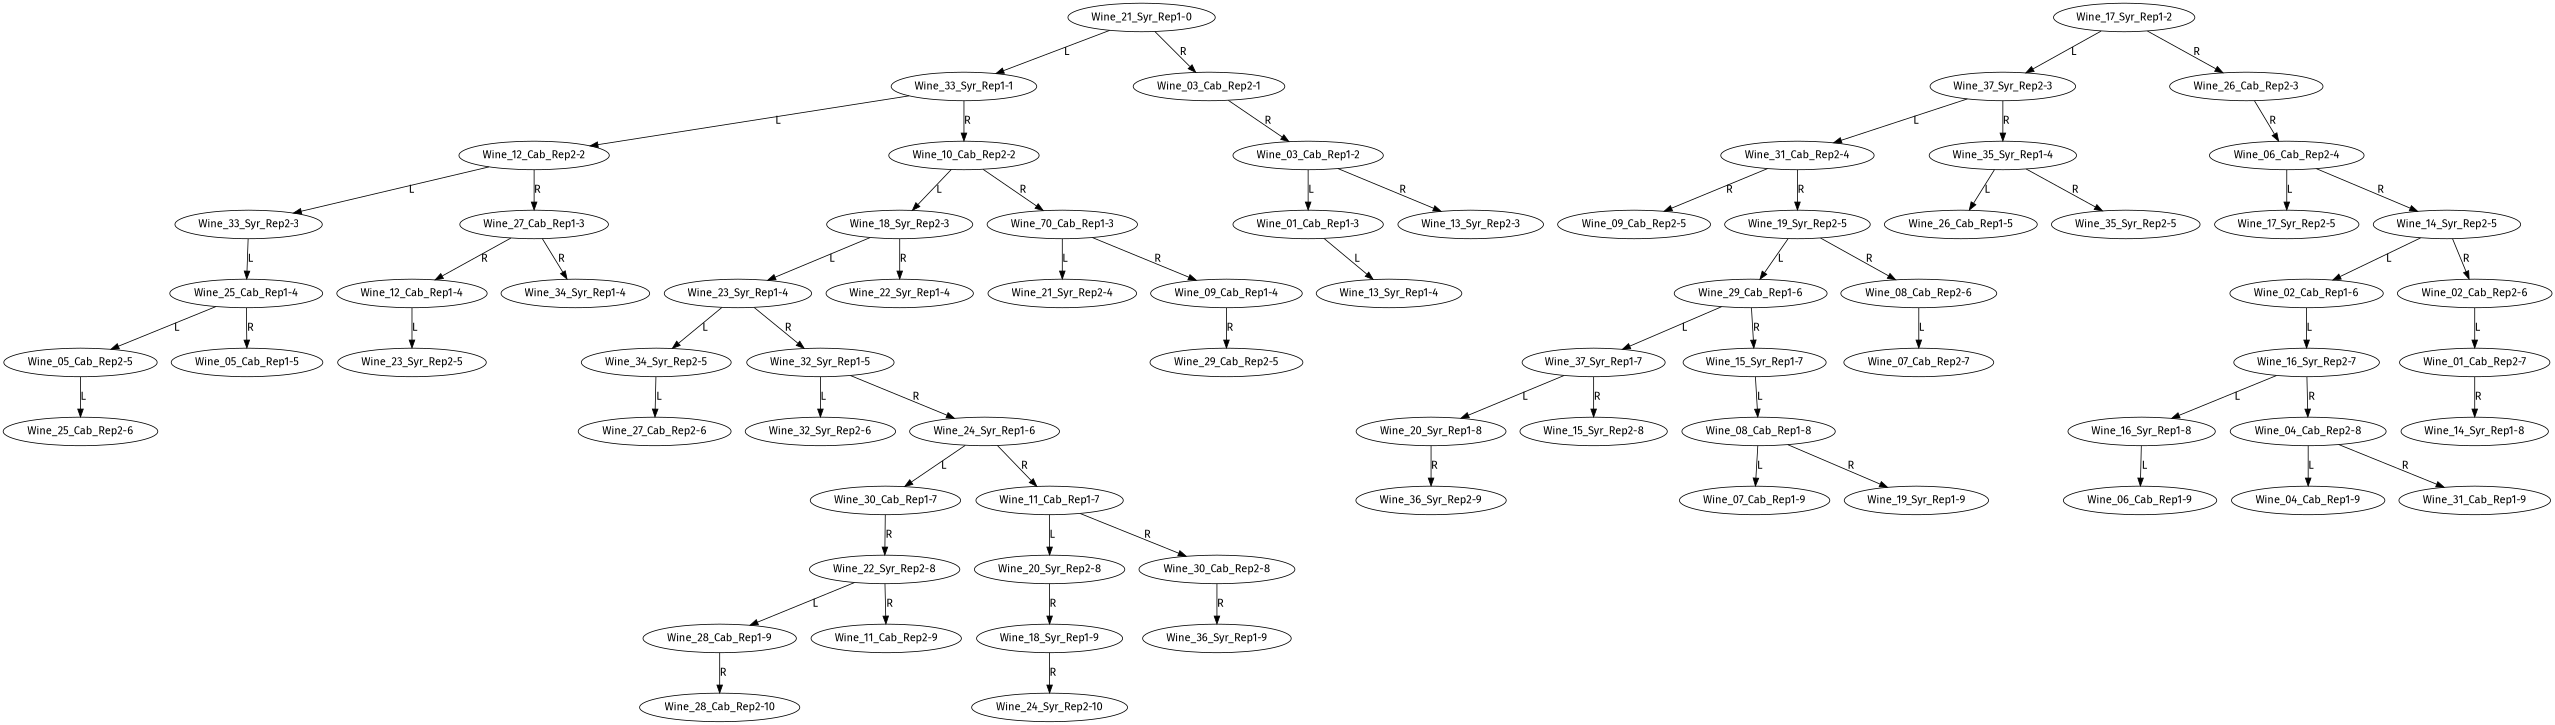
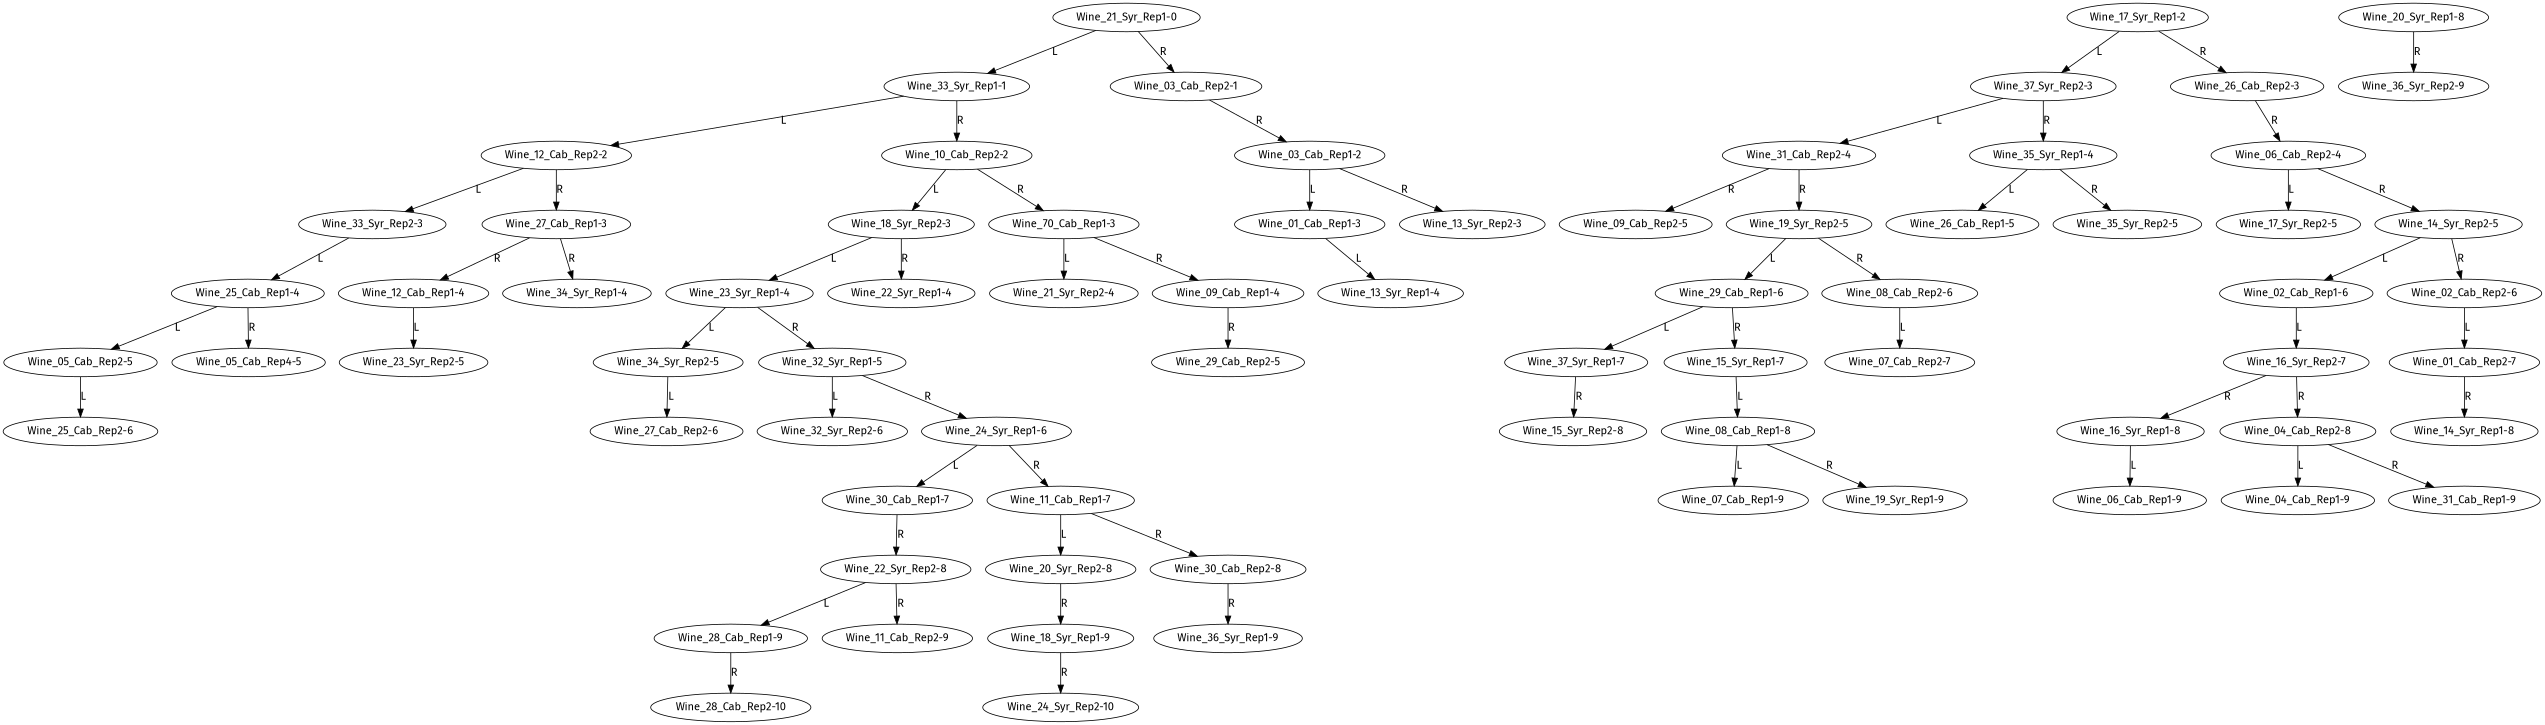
(247, 362) -> (249, 362)
(1516, 395) -> none
(2237, 397) -> (2228, 397)
